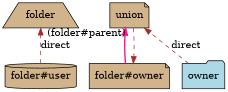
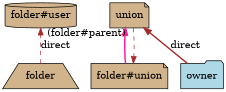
(169, 48) -> (169, 48)
(41, 49) -> (41, 49)
(129, 76) -> (129, 76)
